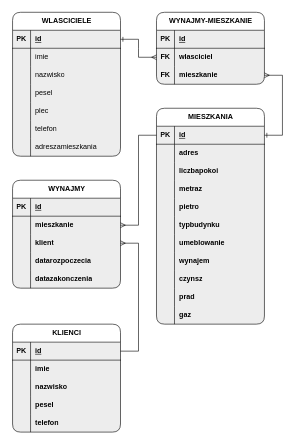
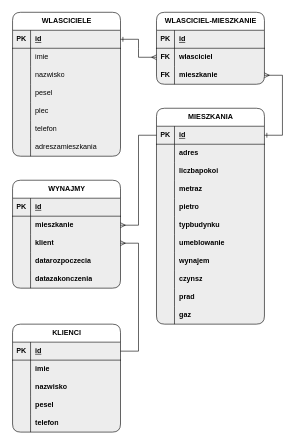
(211, 21) -> (211, 21)
